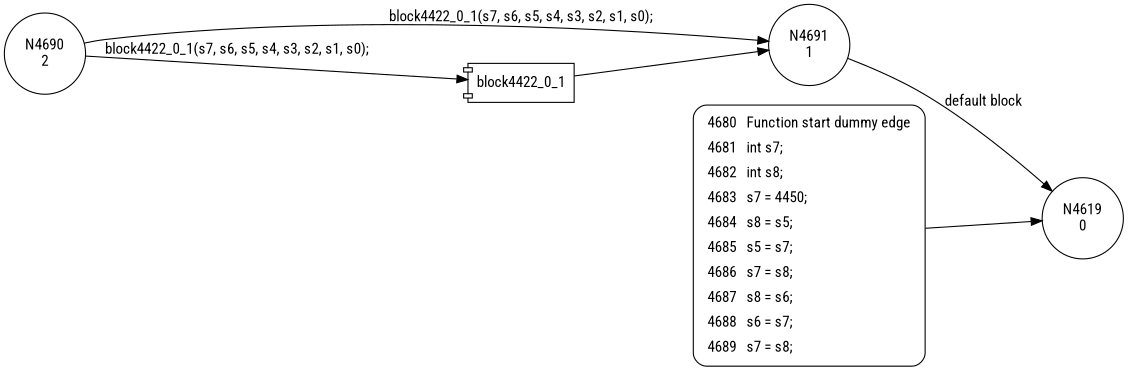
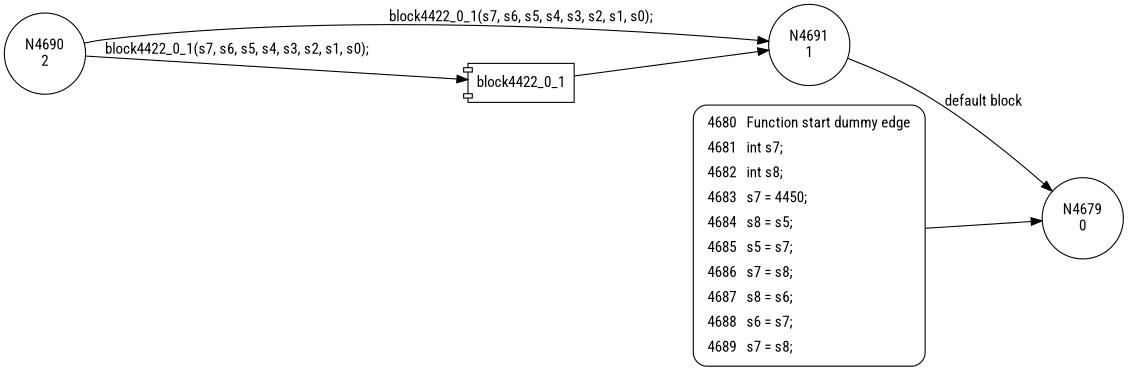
(1083, 218) -> (1083, 218)
